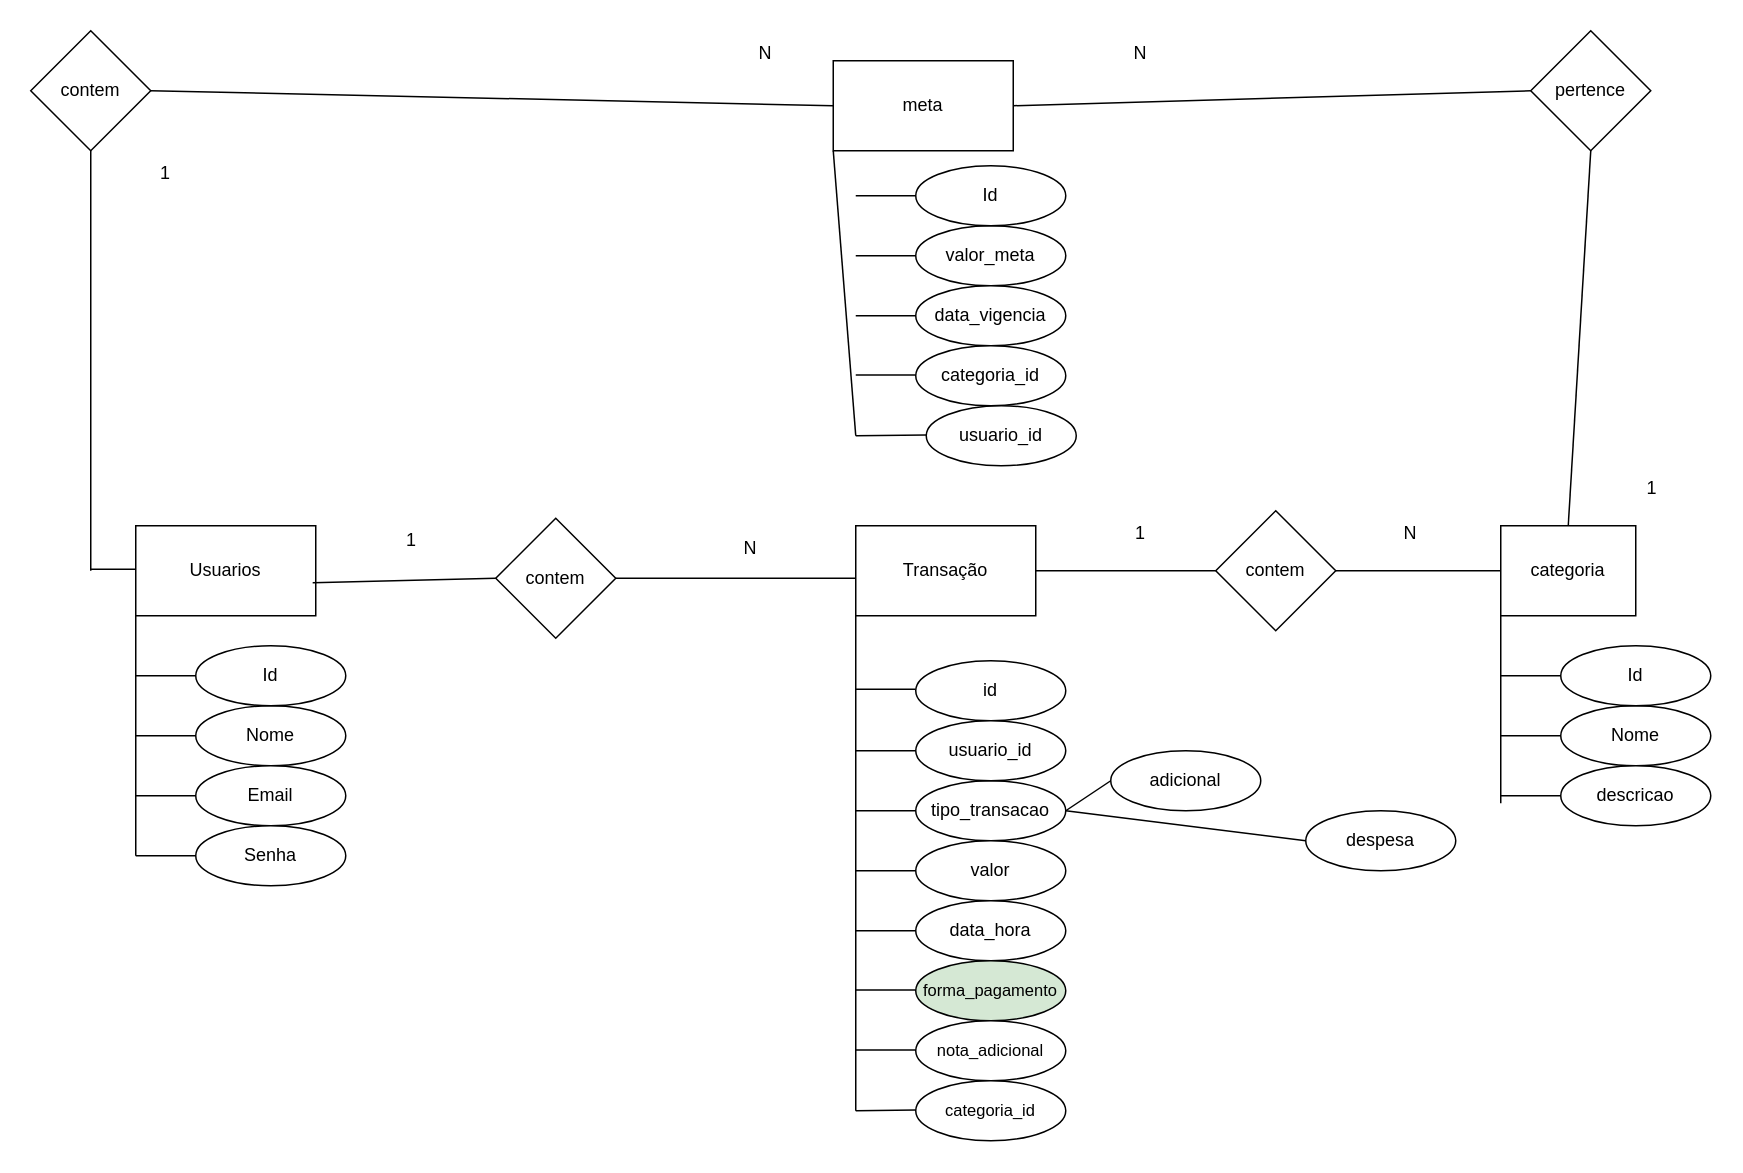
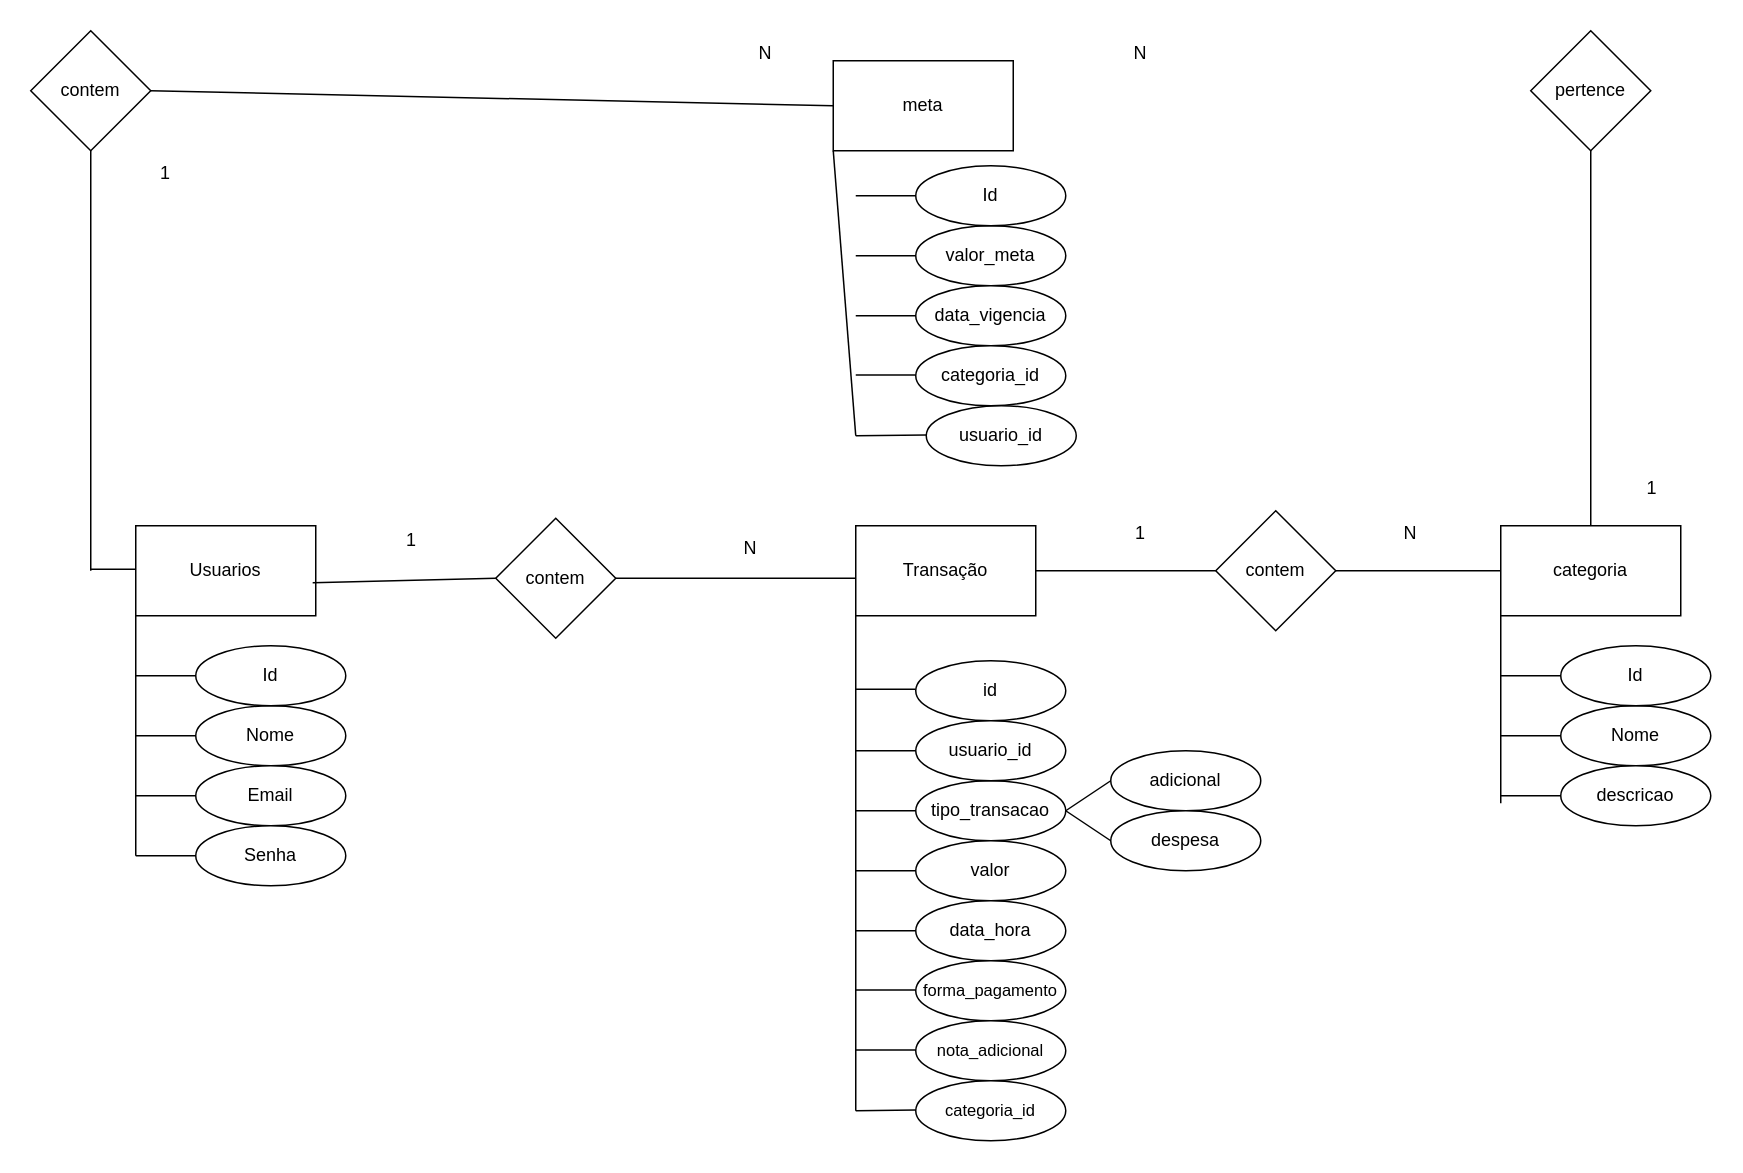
(1271, 98) -> none
(1568, 571) -> (1591, 571)
(1381, 841) -> (1186, 841)
(991, 991) -> (991, 991)
